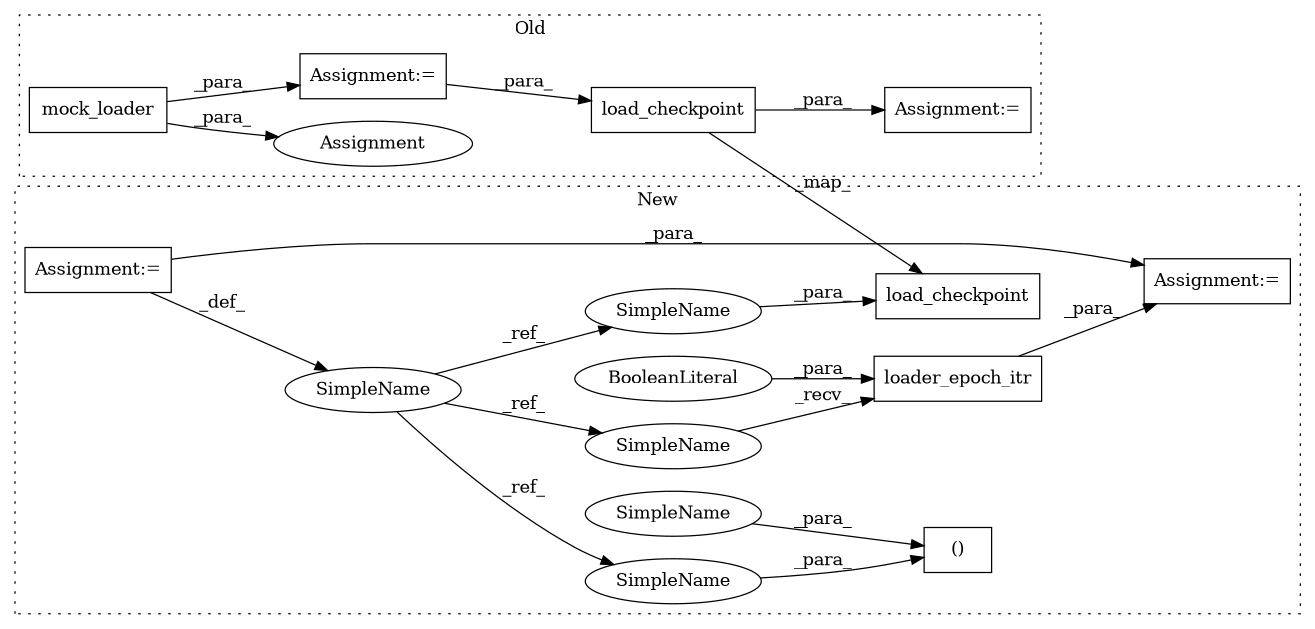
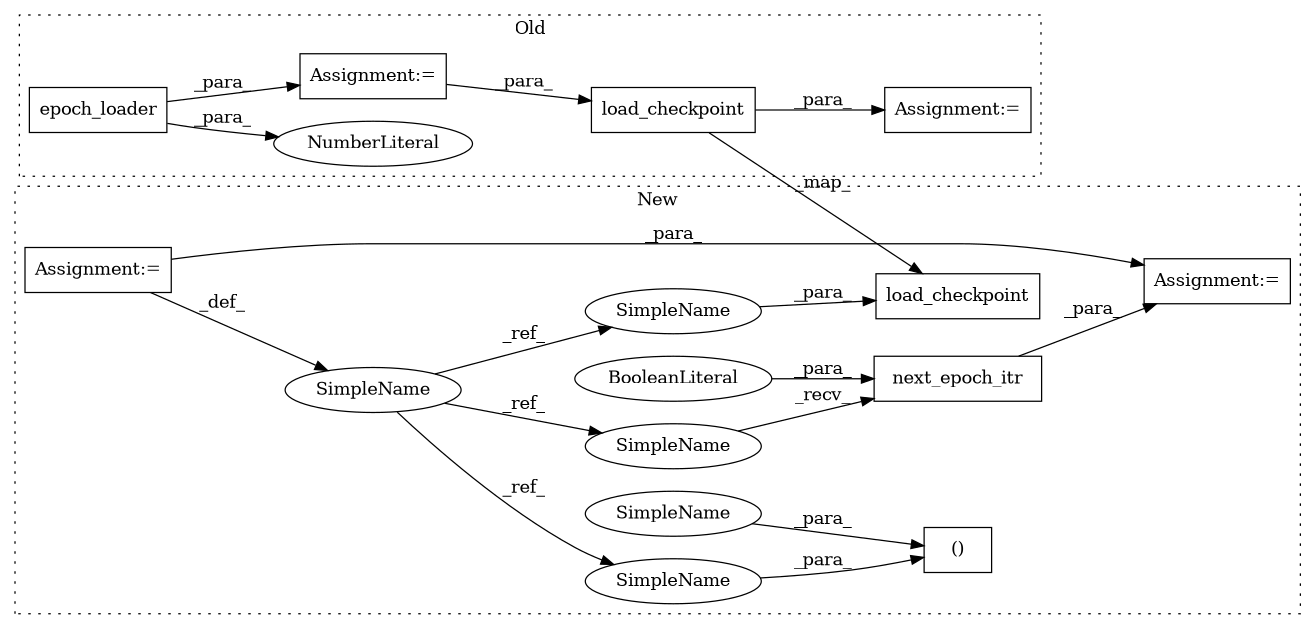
(98, 110) -> (98, 110)
(373, 144) -> (373, 144)
(958, 379) -> (958, 379)
